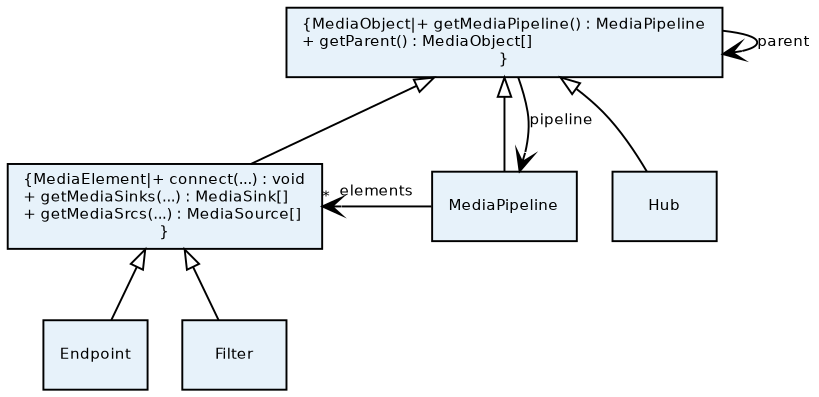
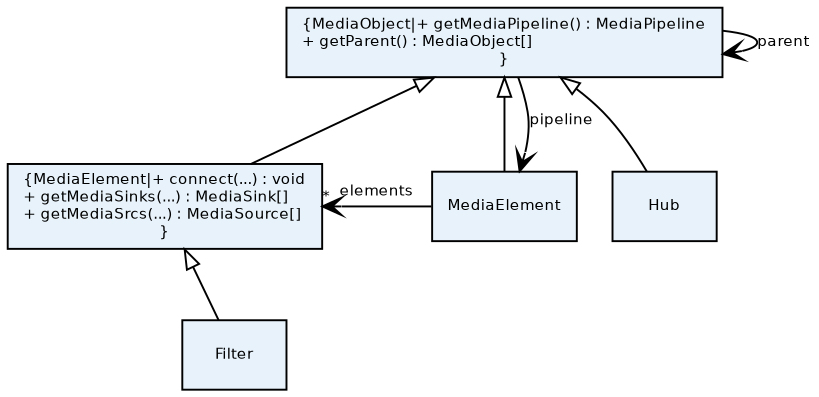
(504, 206) -> (504, 206)
(95, 355) -> none
